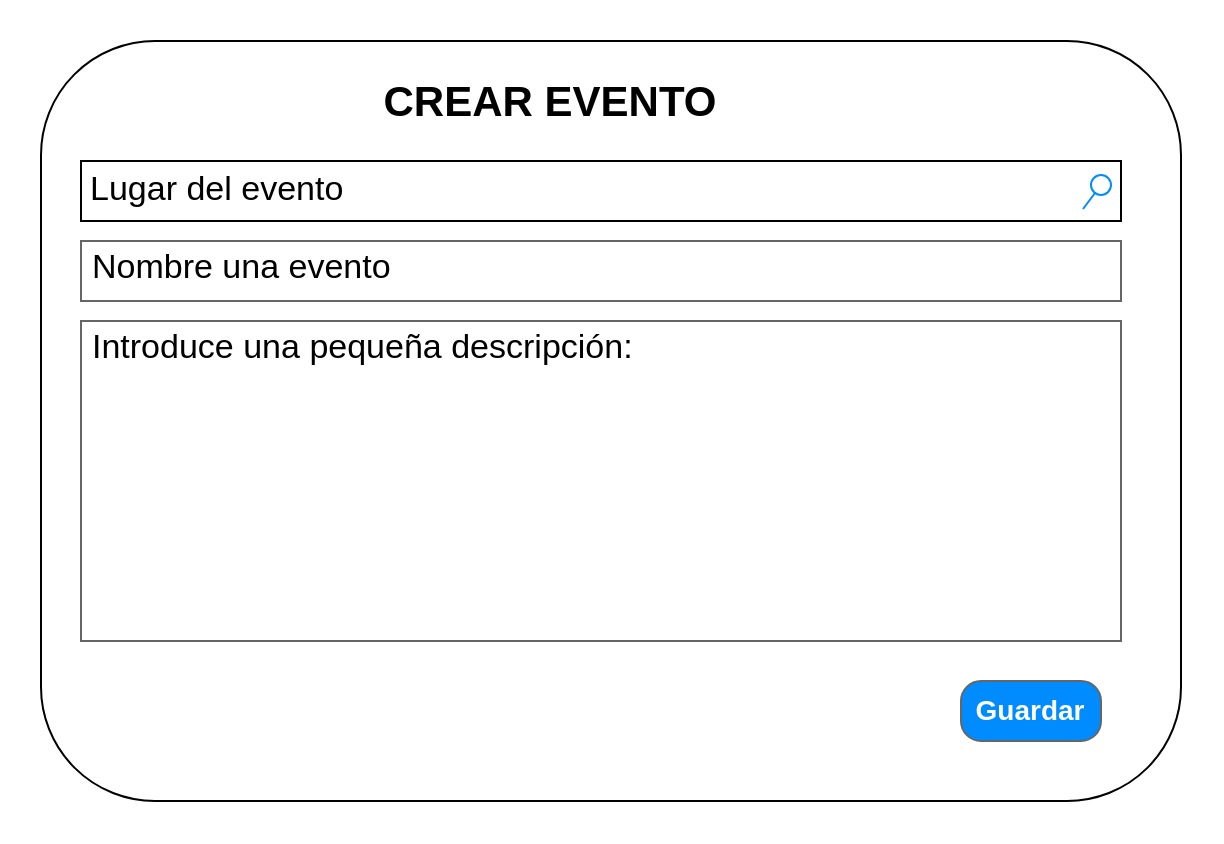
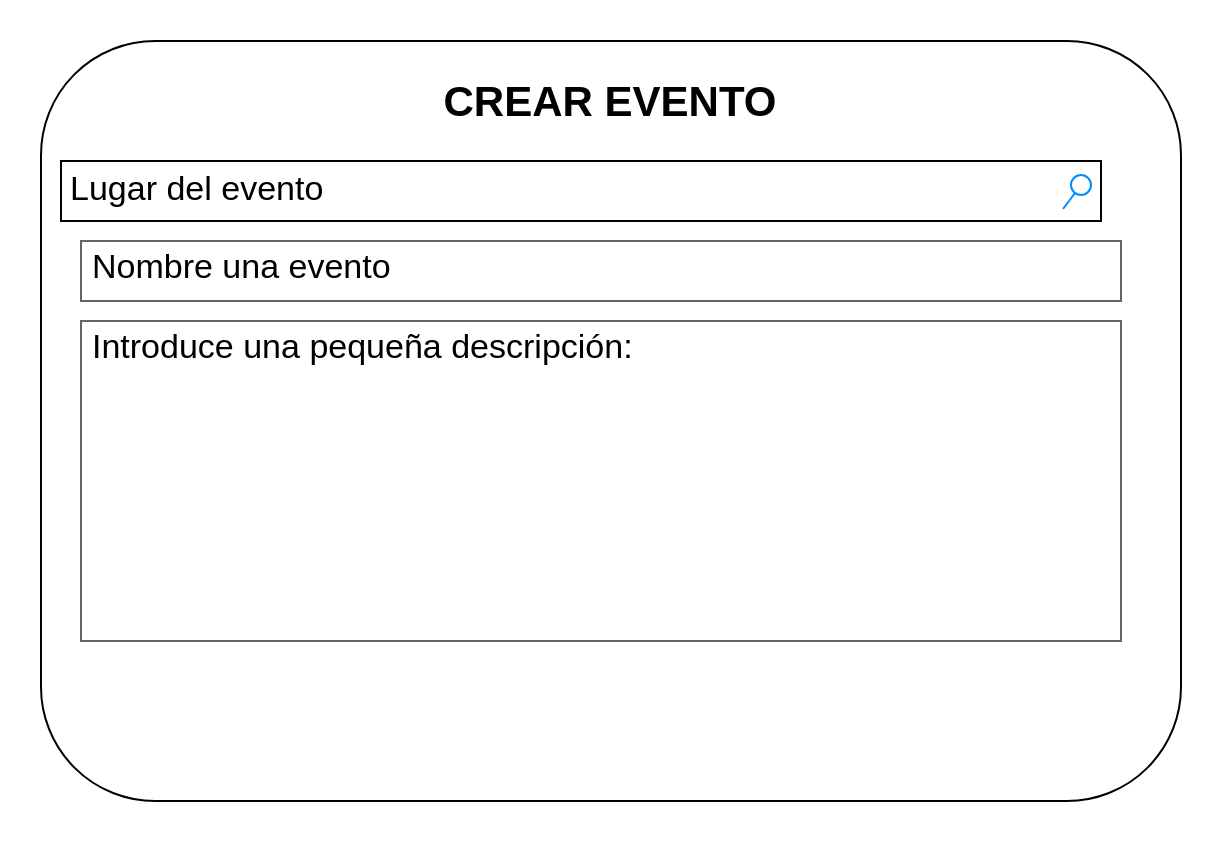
(551, 101) -> (611, 101)
(601, 191) -> (581, 191)
(1031, 711) -> none
